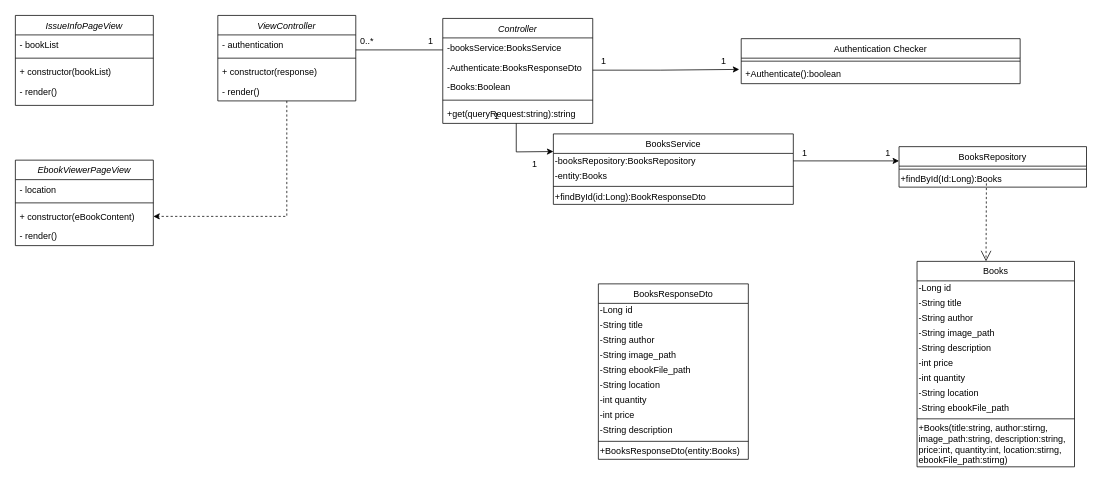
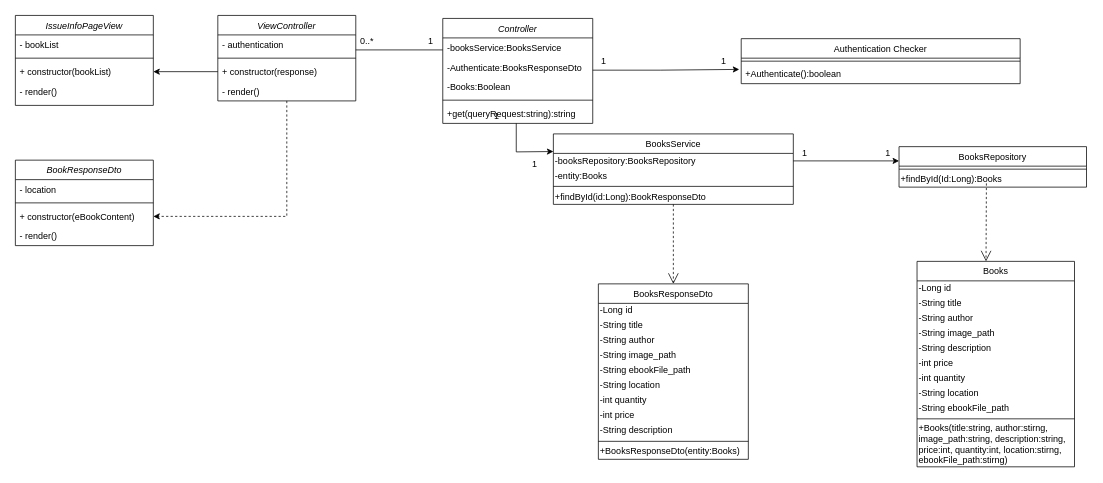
none -> (186, 72)
(84, 170) -> (84, 170)
none -> (674, 244)
